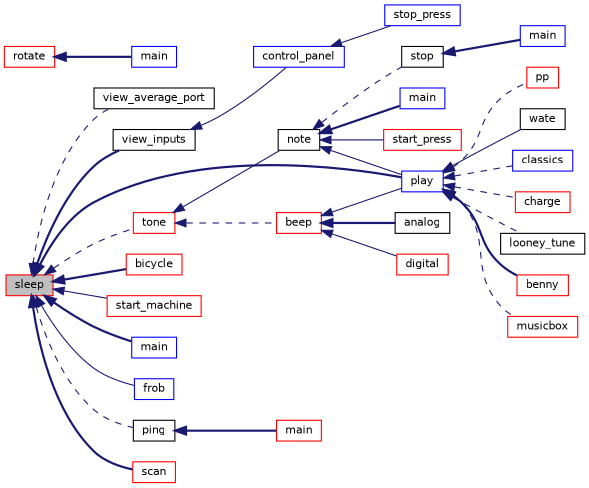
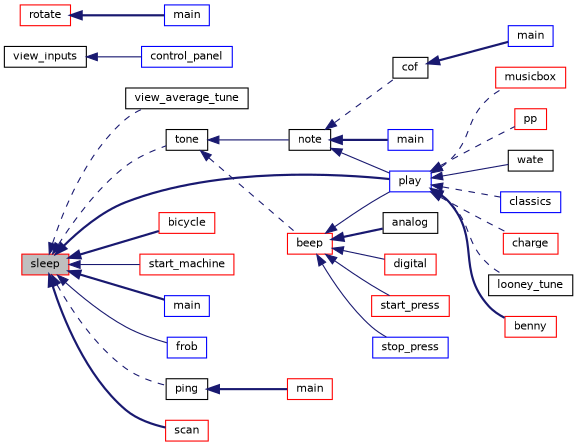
(366, 34) -> (350, 304)
(422, 57) -> (410, 68)
(154, 98) -> (187, 98)
(358, 140) -> (362, 279)
(68, 199) -> none
(154, 223) -> (187, 140)
